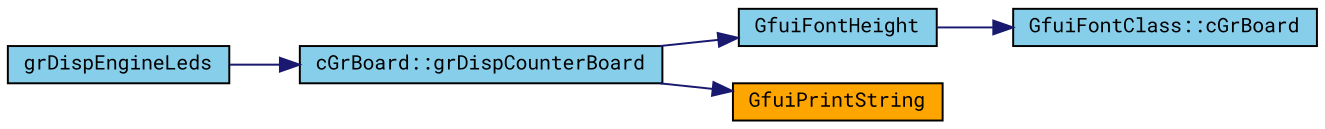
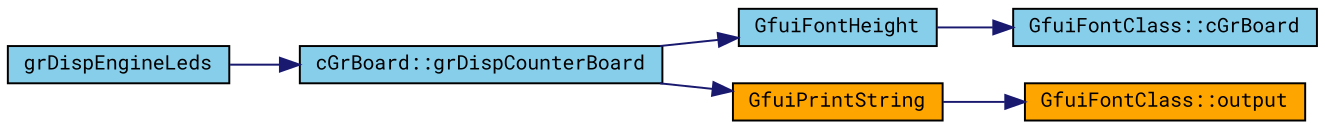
none -> (1165, 102)
